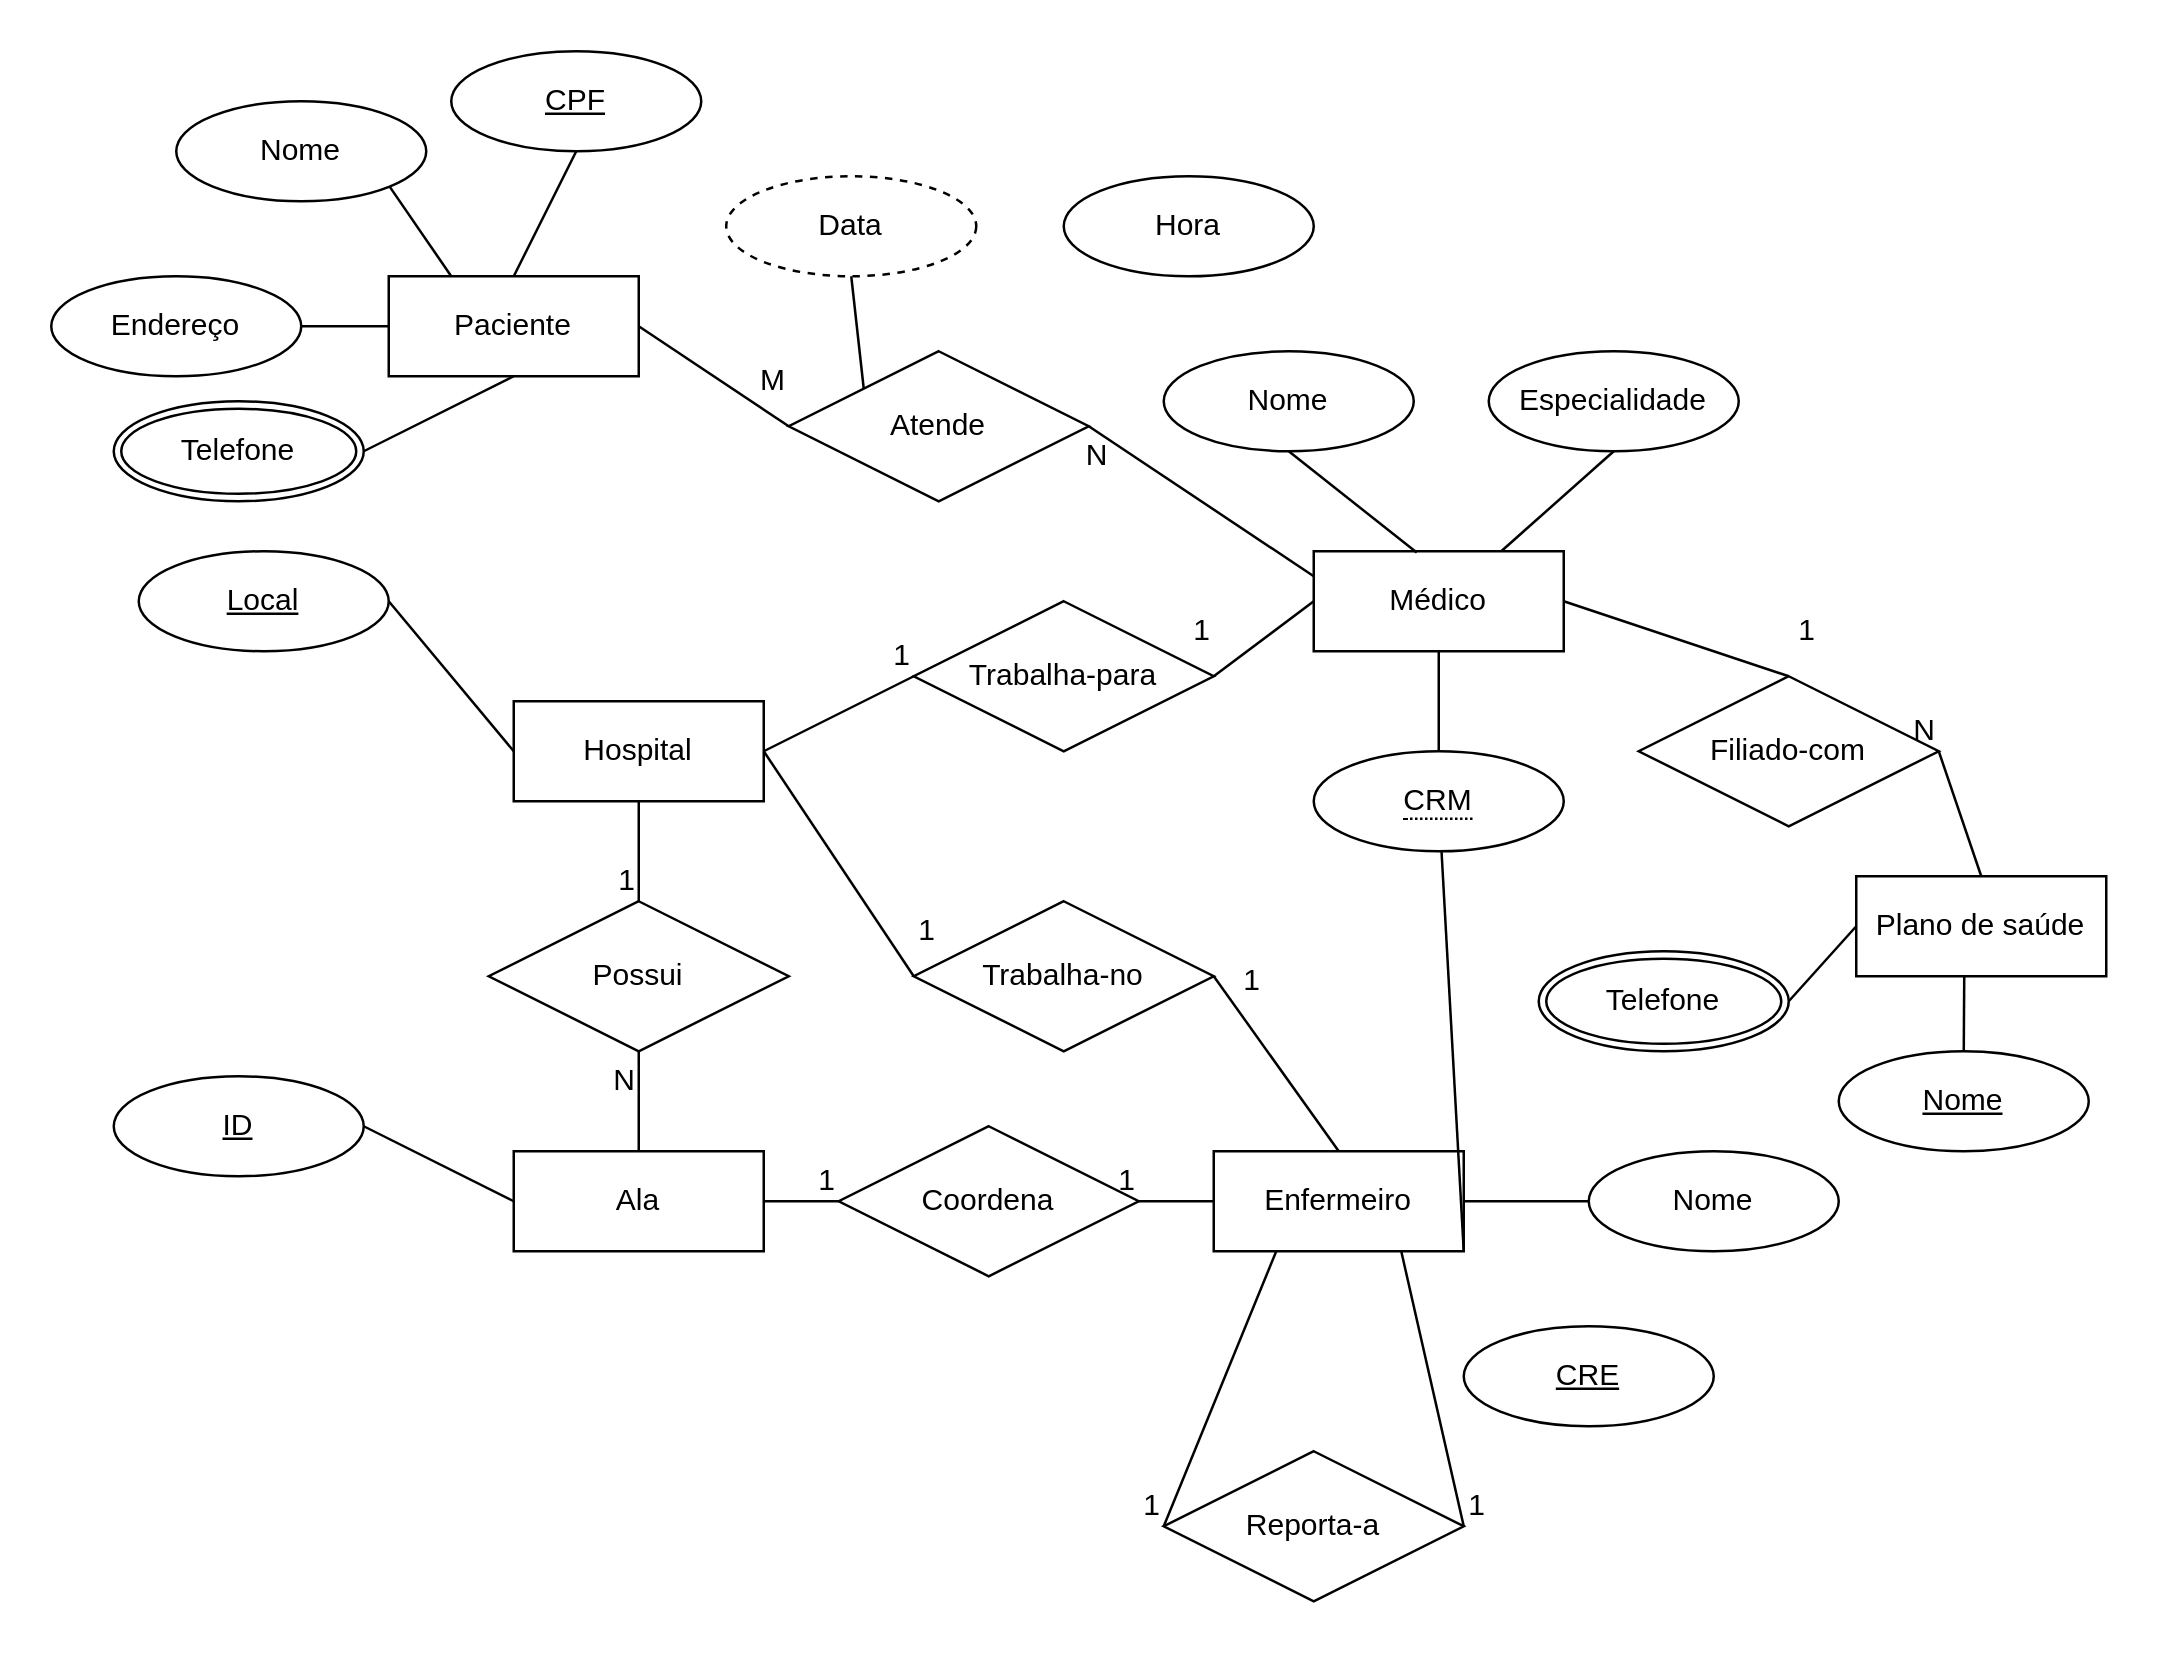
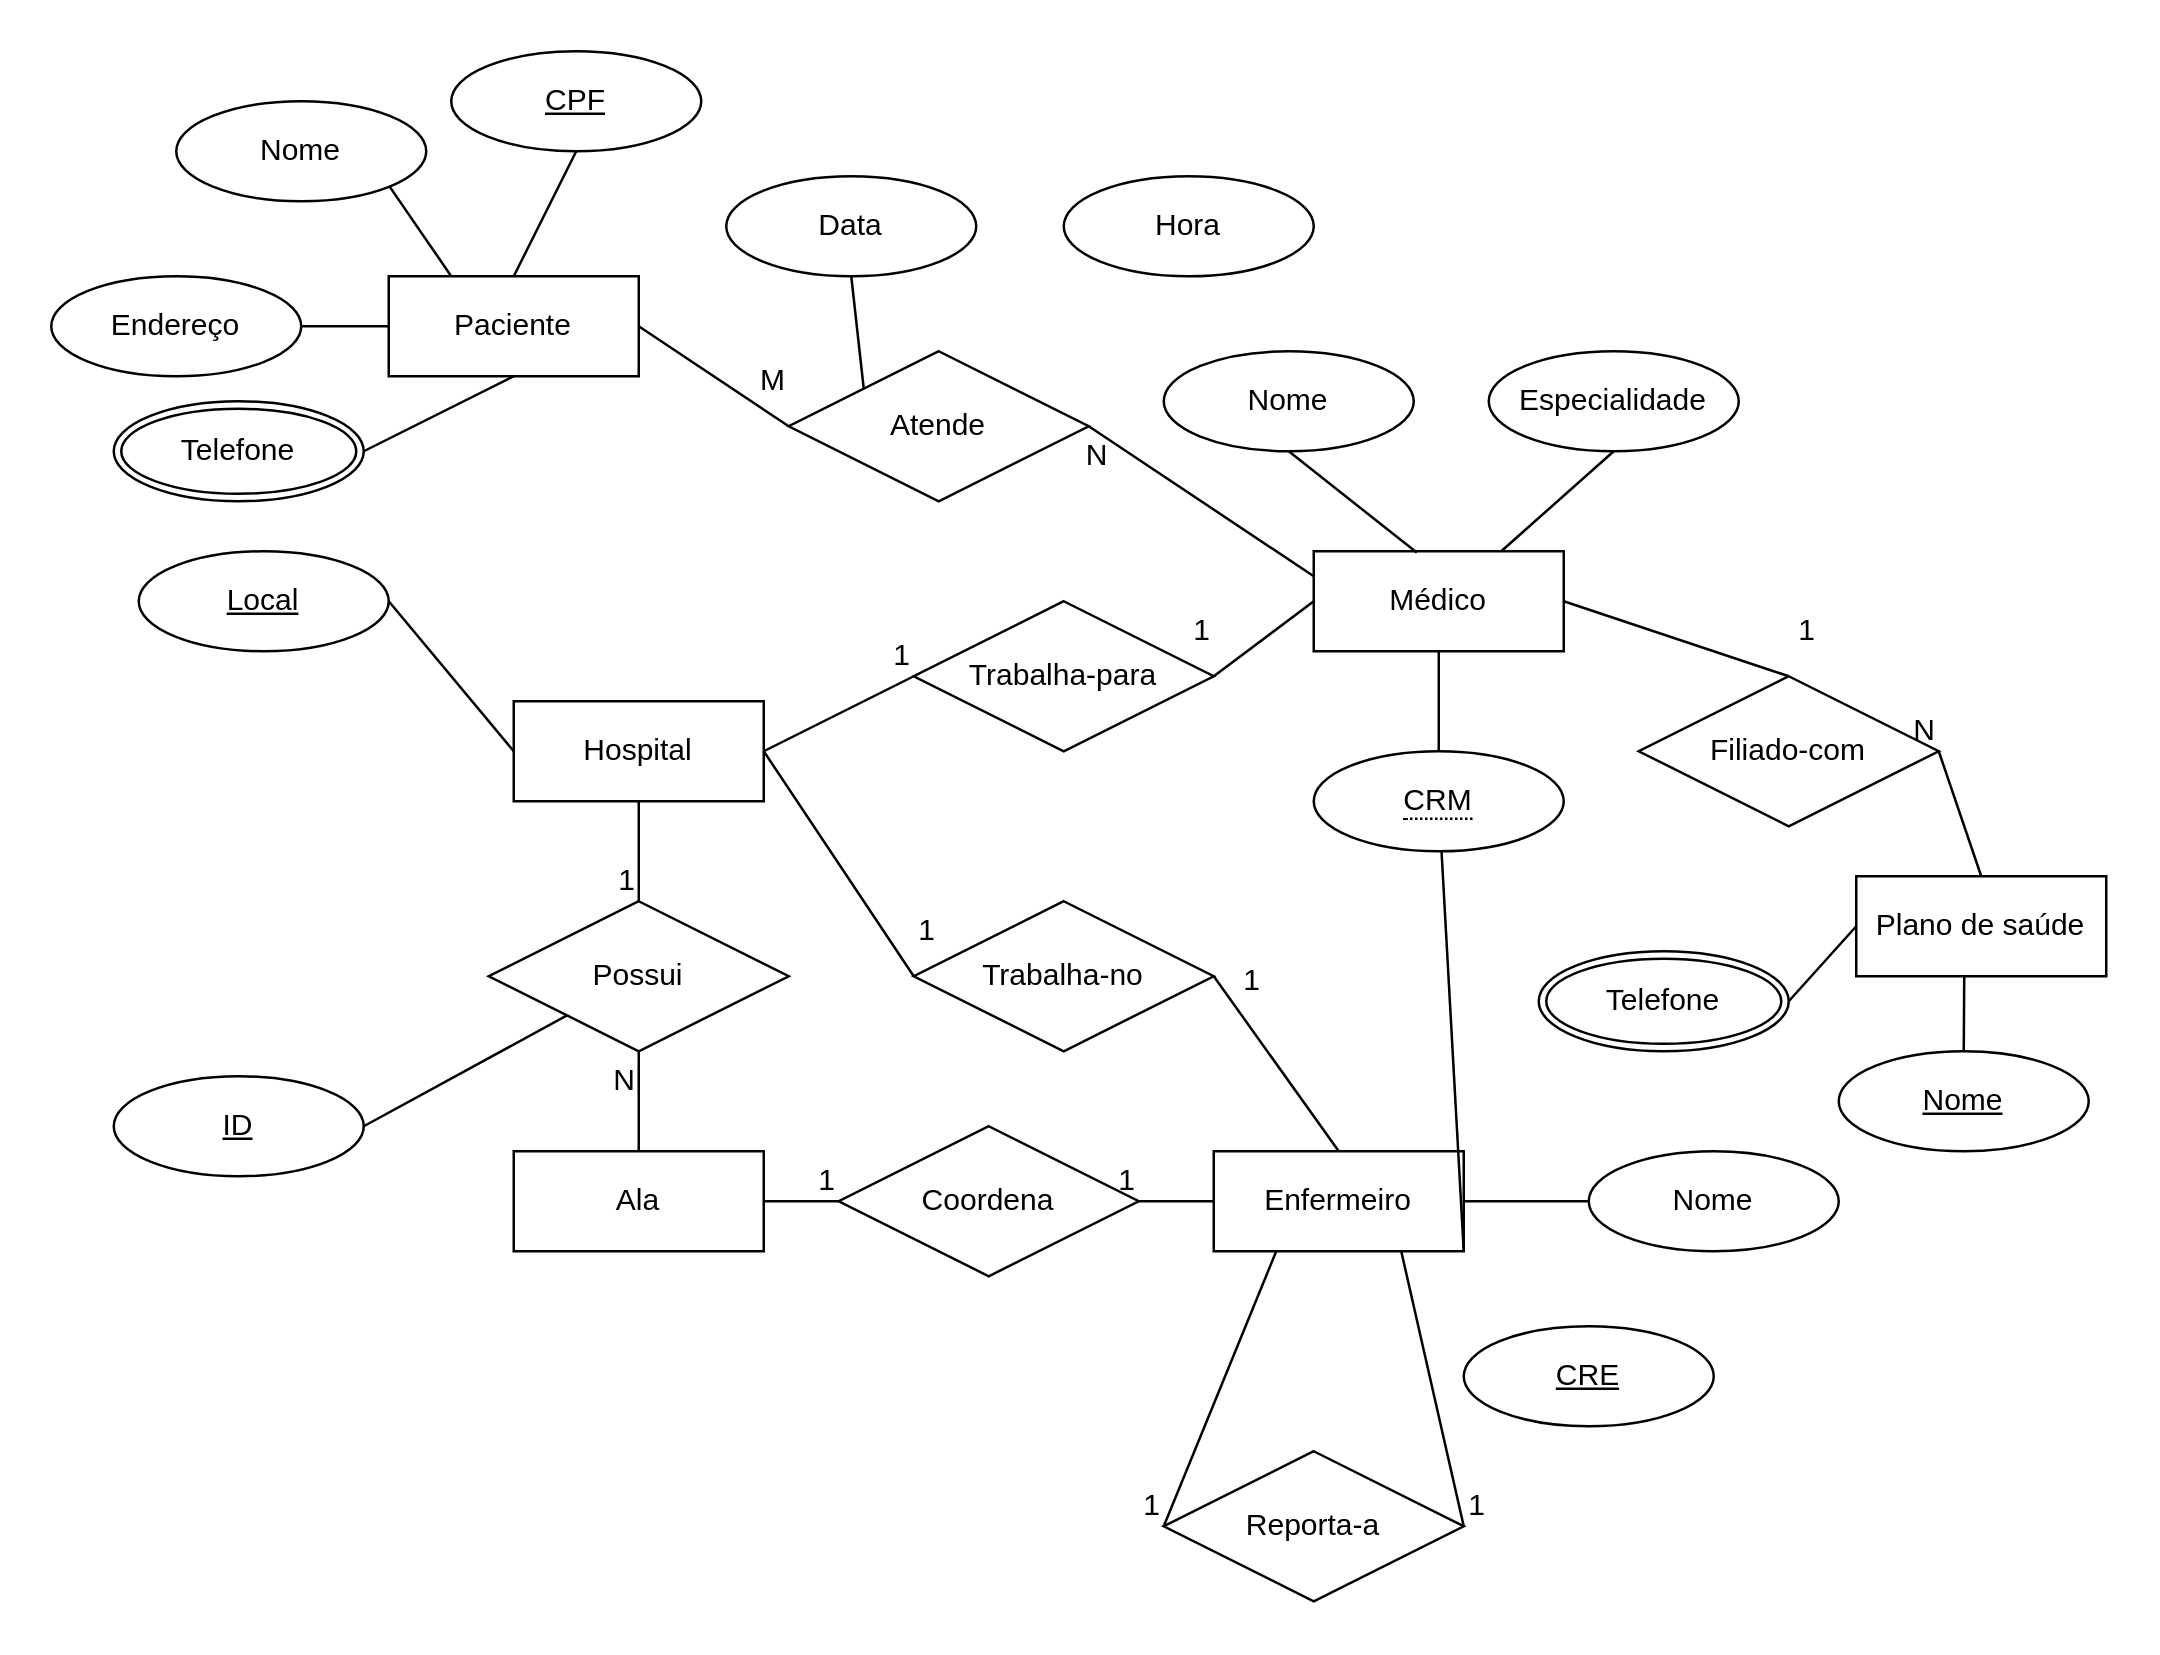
(851, 226) -> (851, 226)
(438, 1164) -> (465, 1071)
